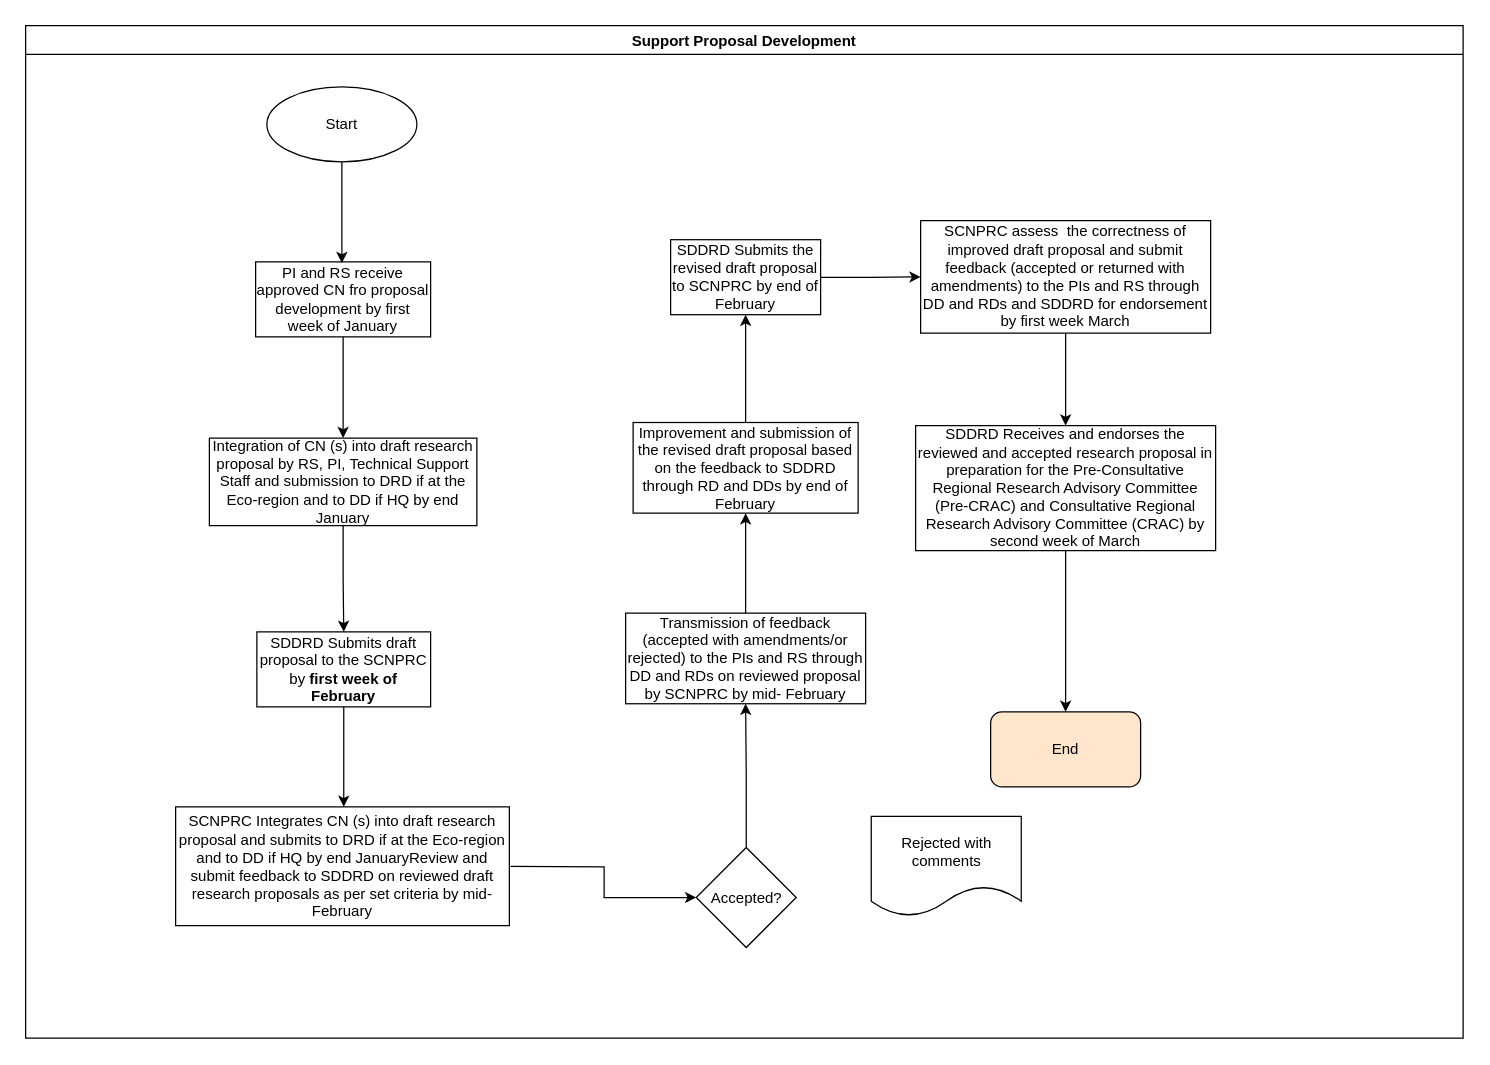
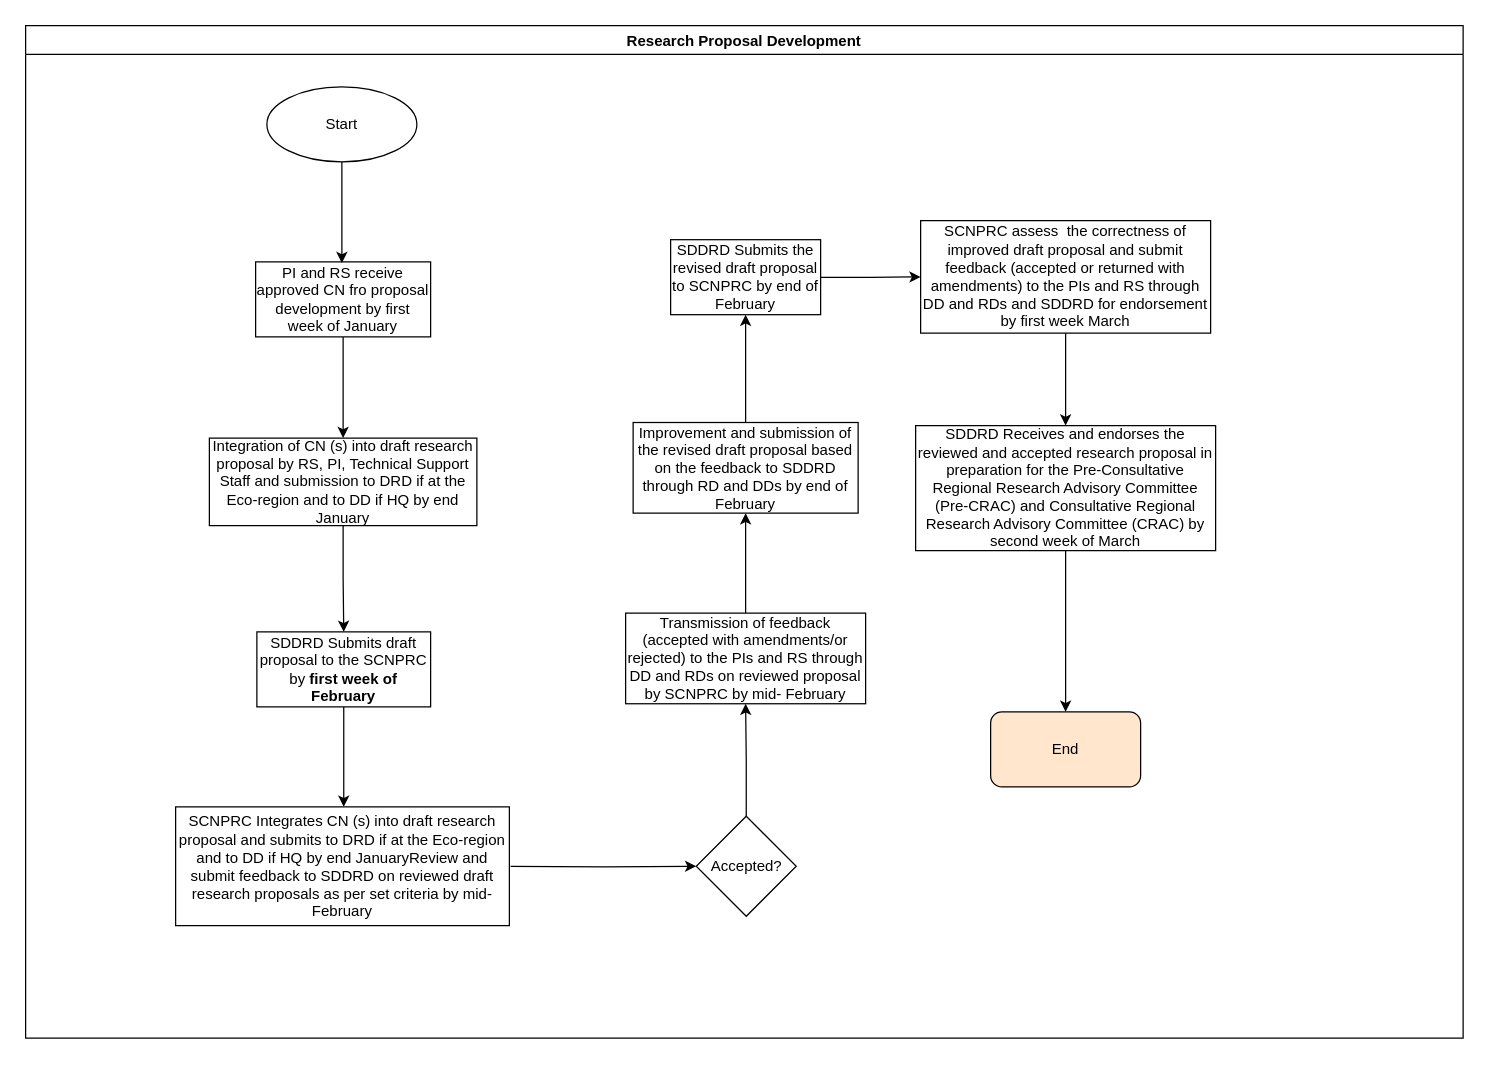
(744, 41) -> (744, 41)
(946, 866) -> none
(746, 898) -> (746, 866)
